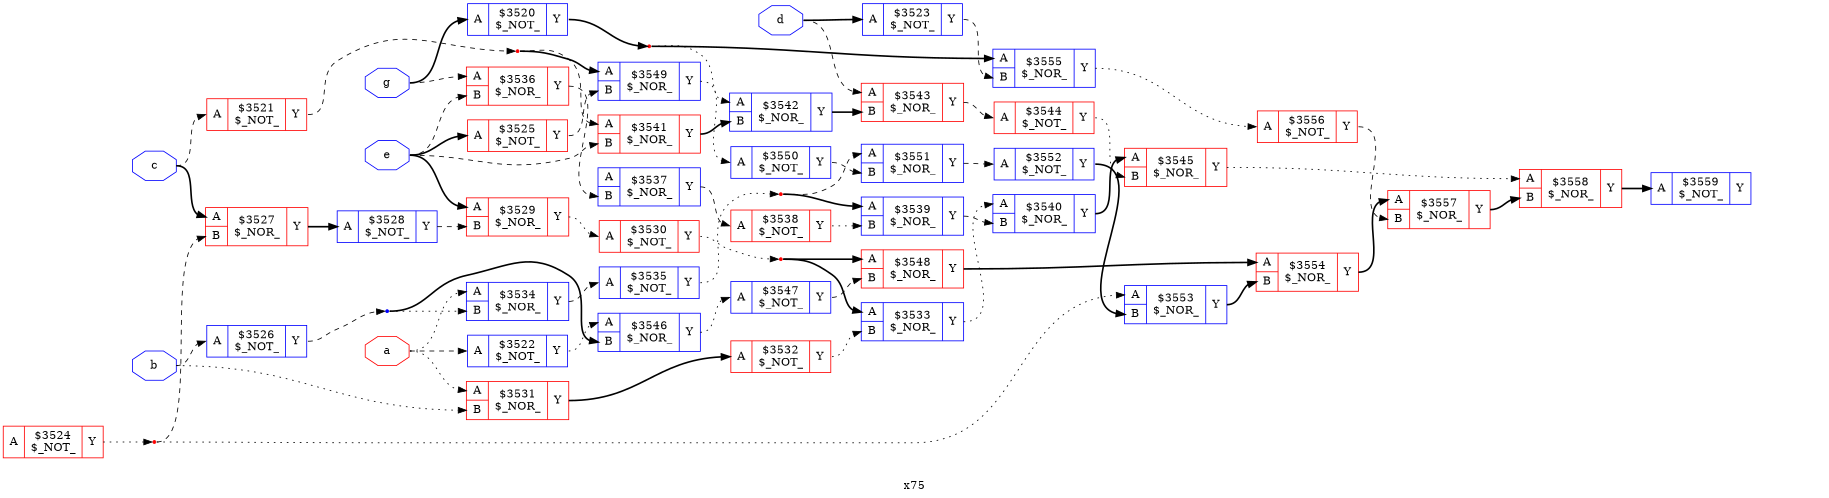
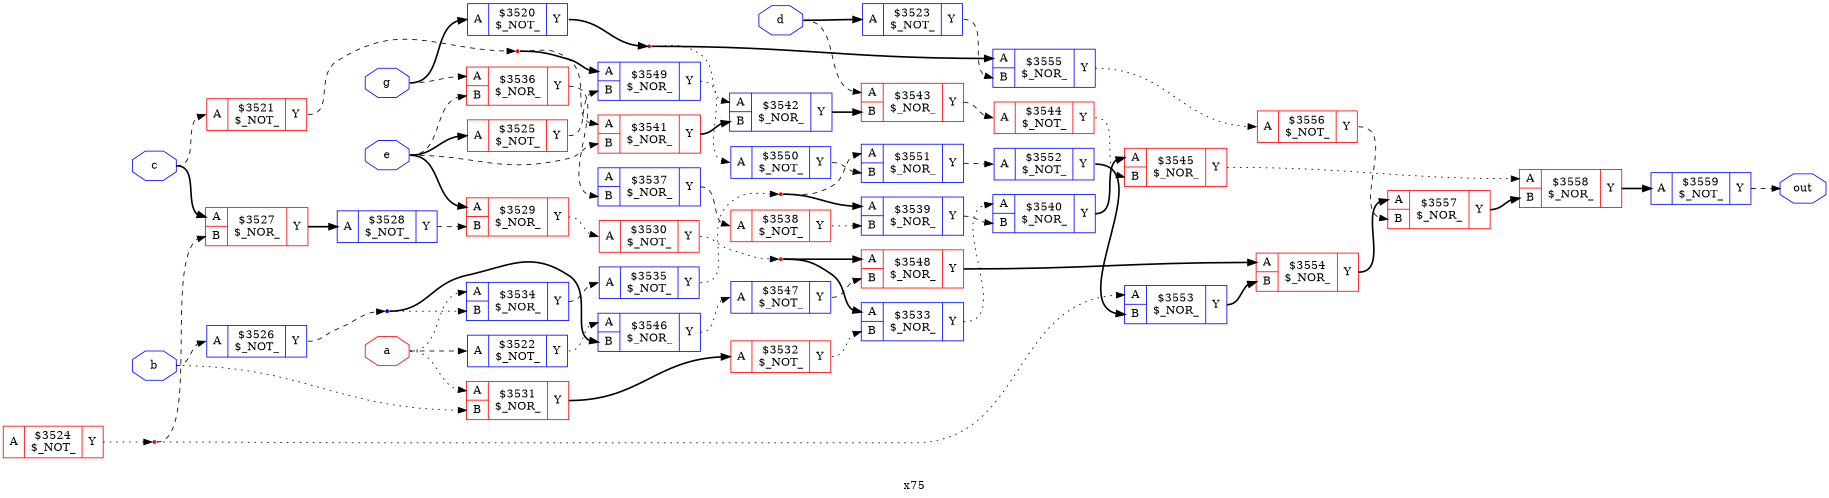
none -> (1803, 188)
